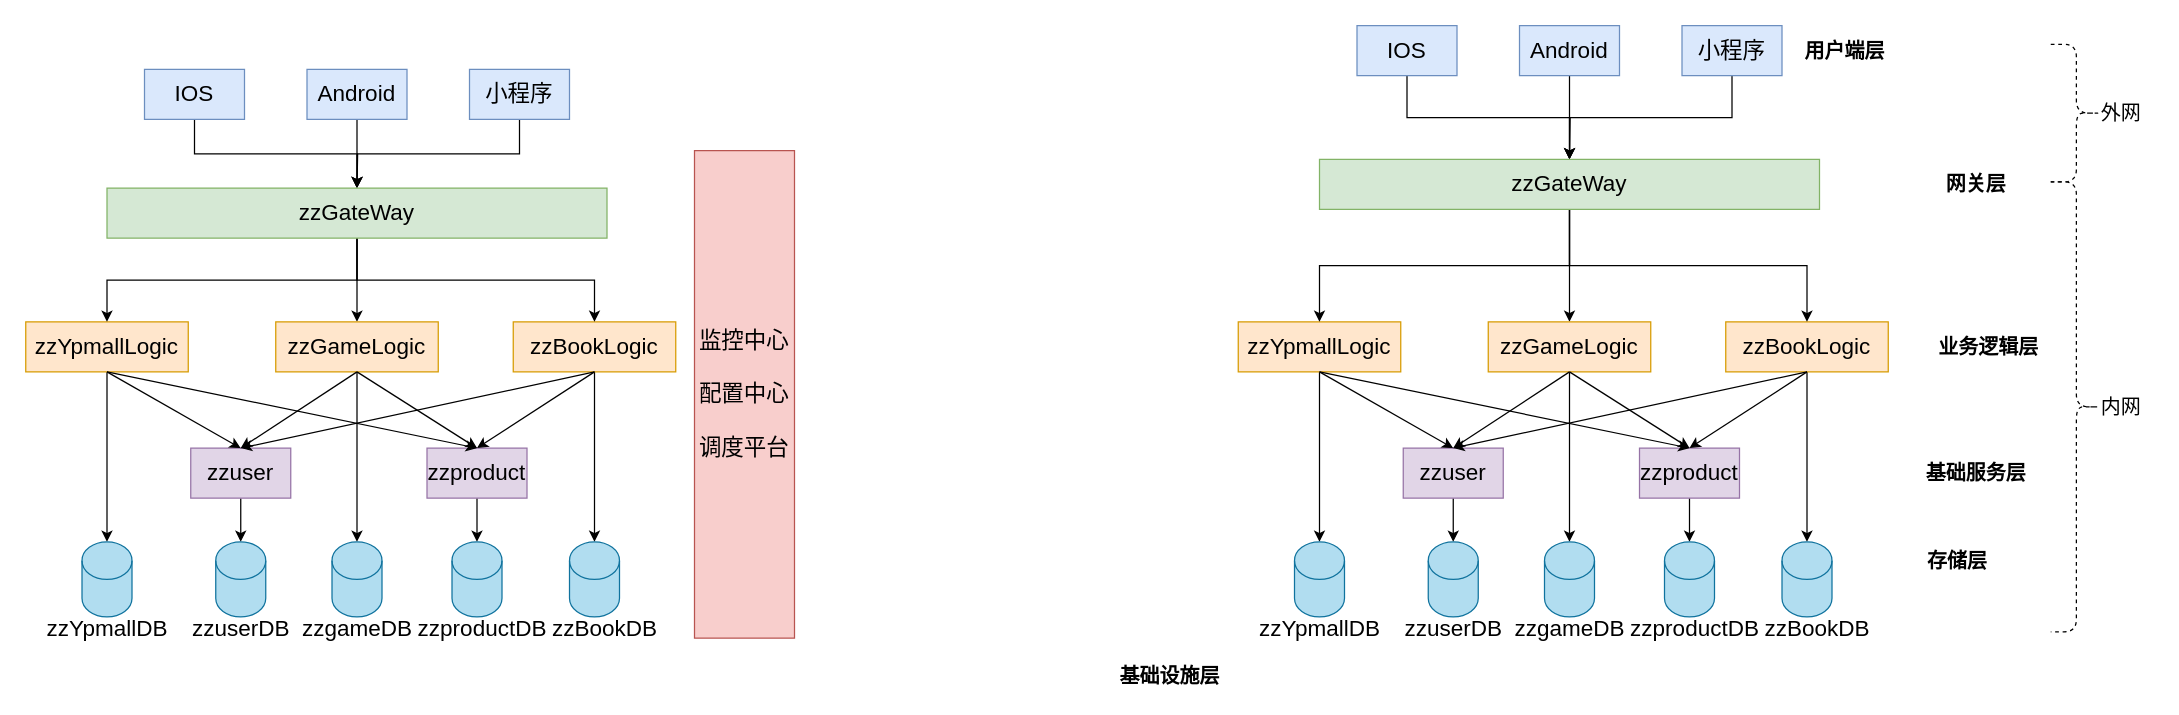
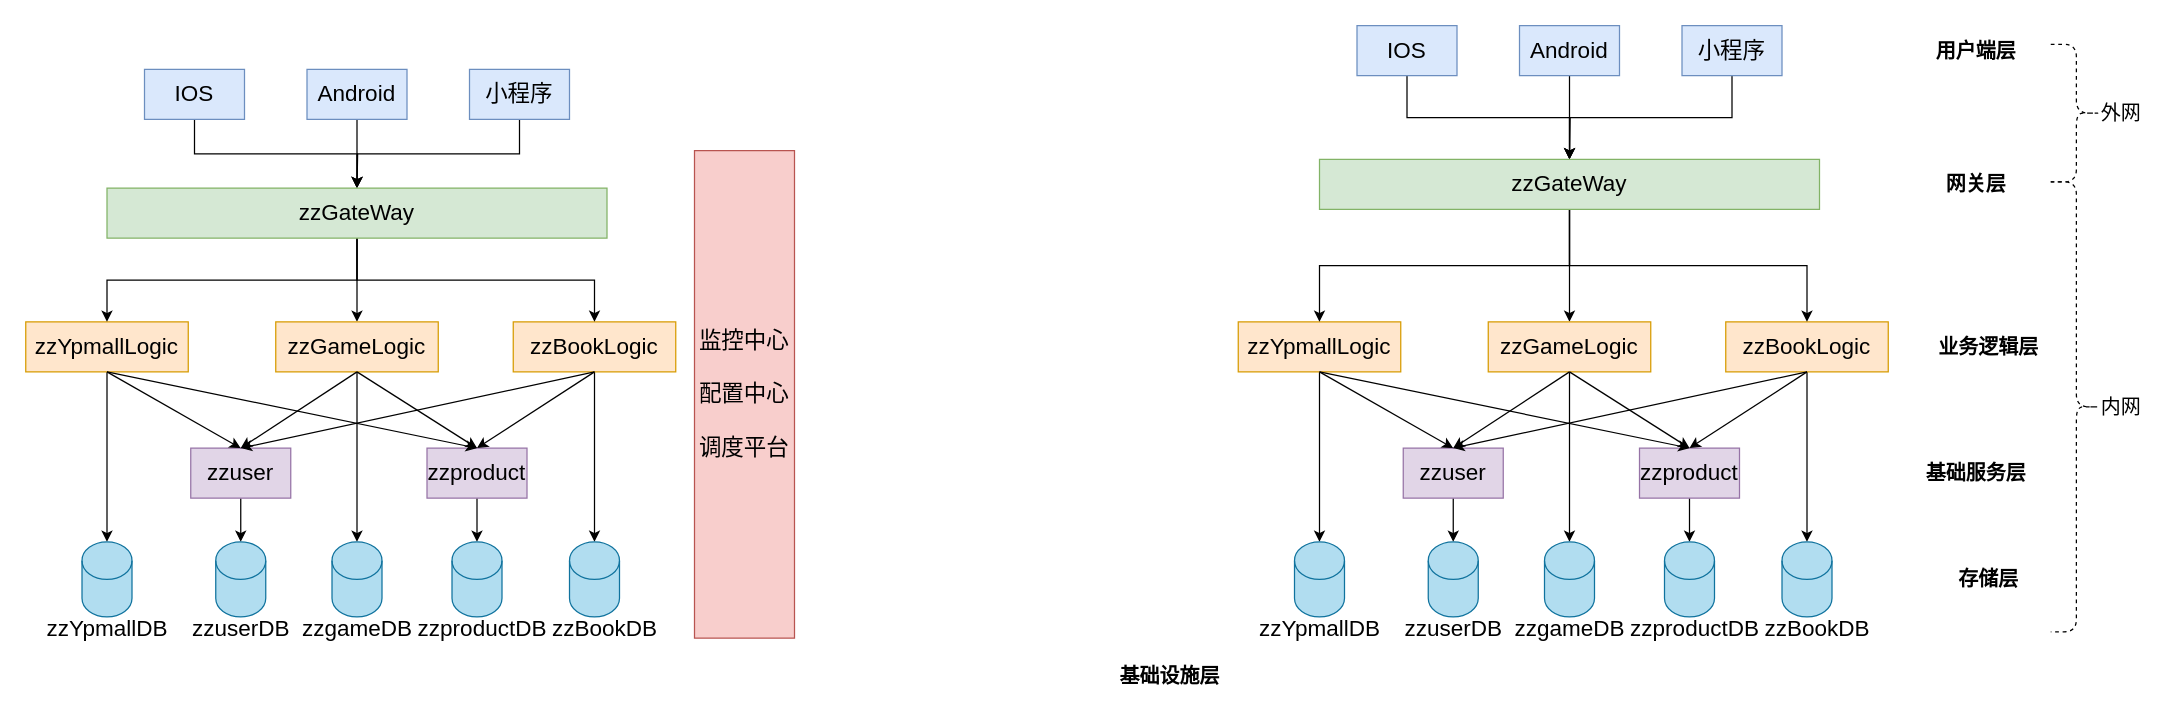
(1844, 51) -> (1976, 51)
(1957, 561) -> (1988, 579)
